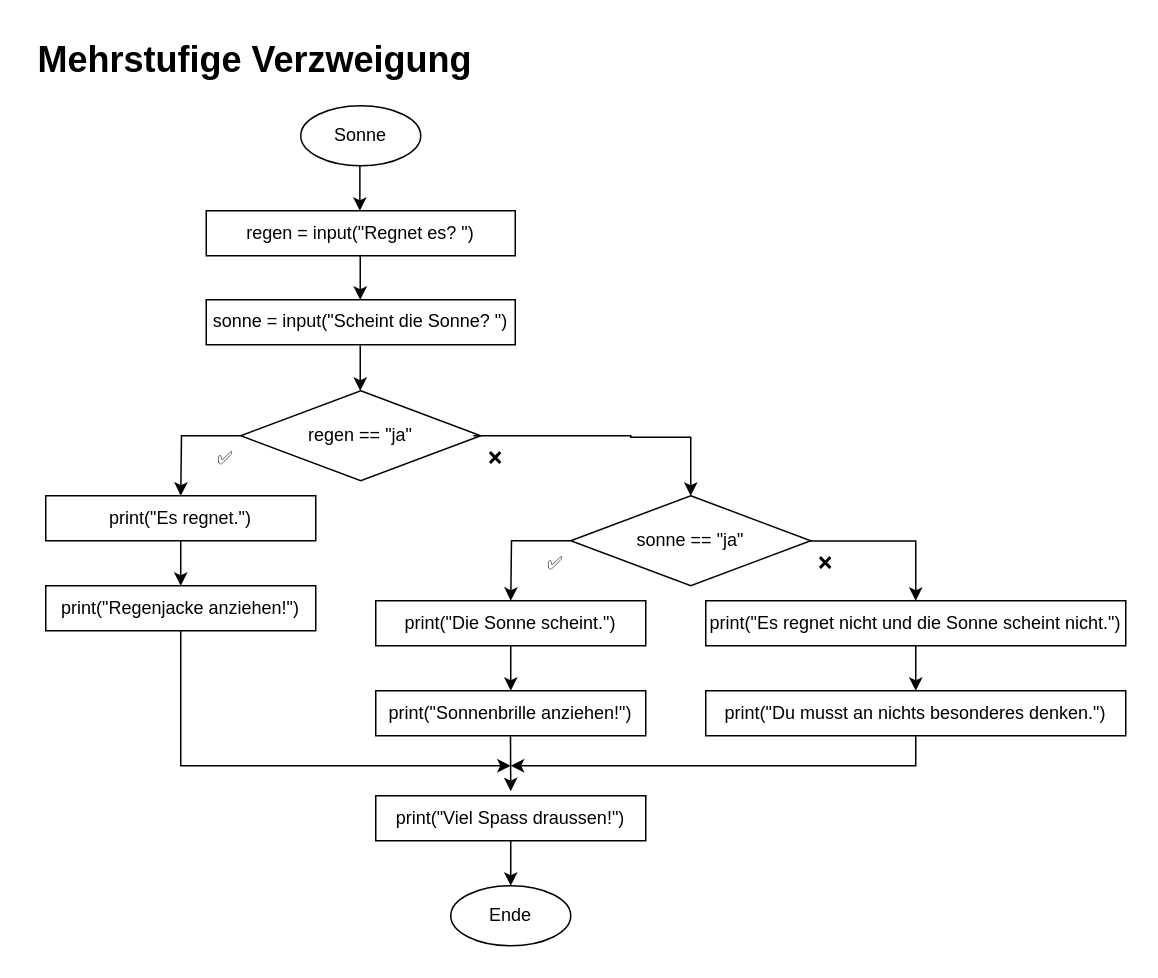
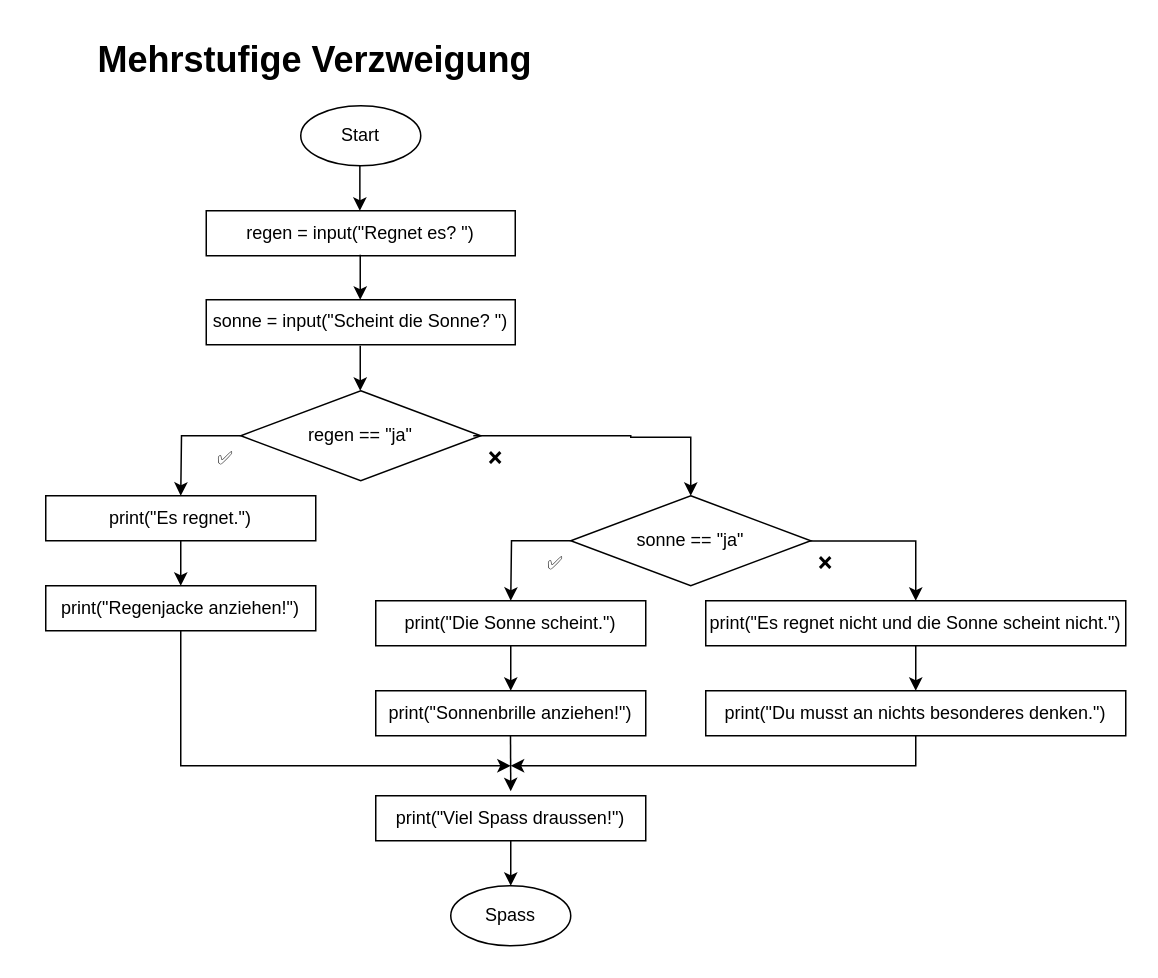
(286, 61) -> (346, 61)
(361, 136) -> (361, 136)
(511, 916) -> (511, 916)
